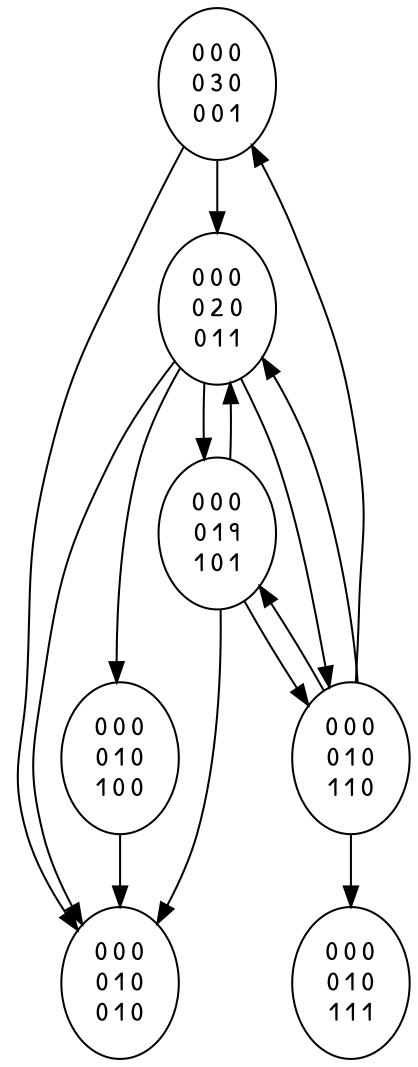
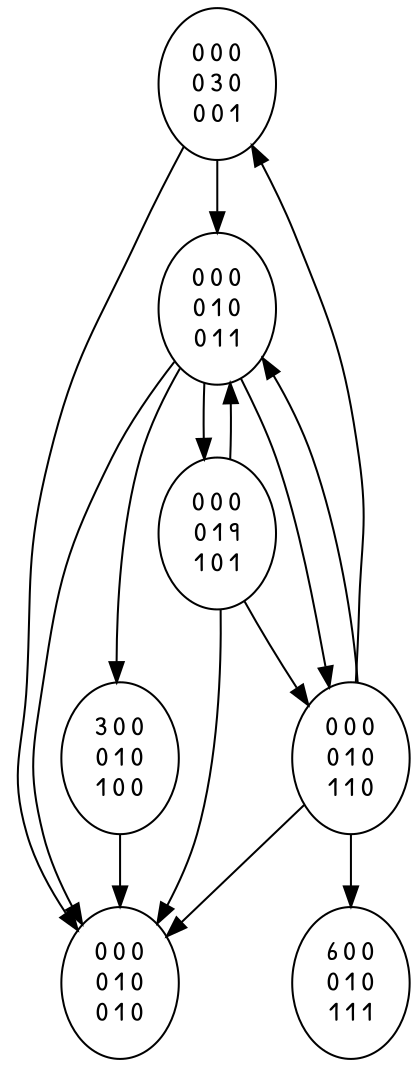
(217, 309) -> (217, 309)
(298, 647) -> (243, 864)
(120, 758) -> (120, 758)
(351, 983) -> (351, 983)
